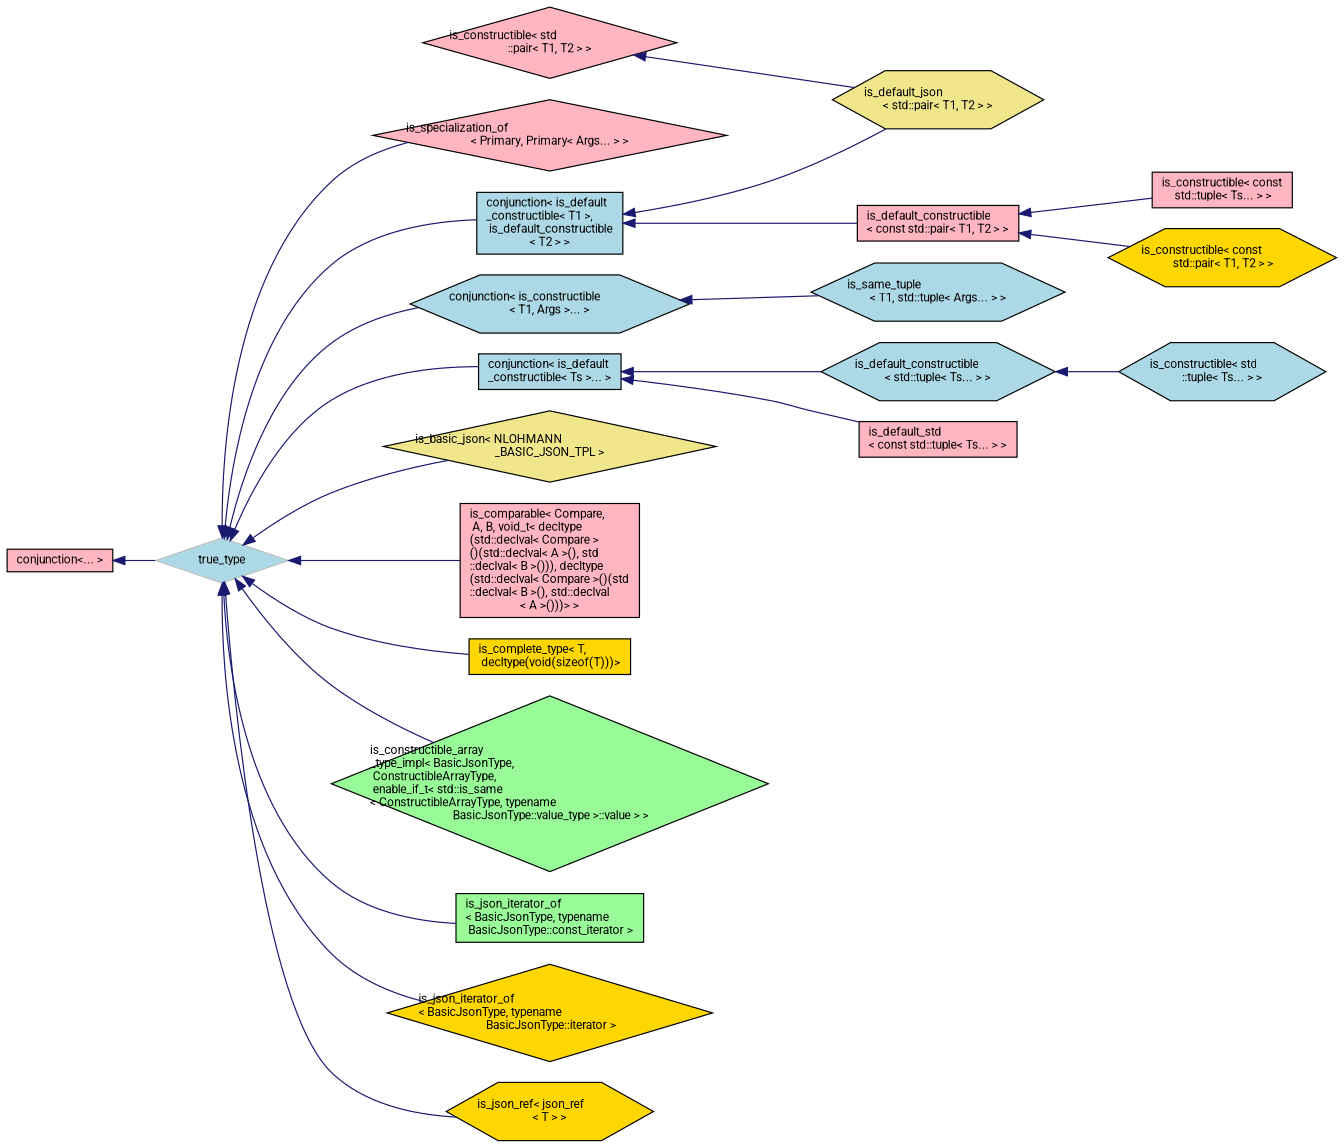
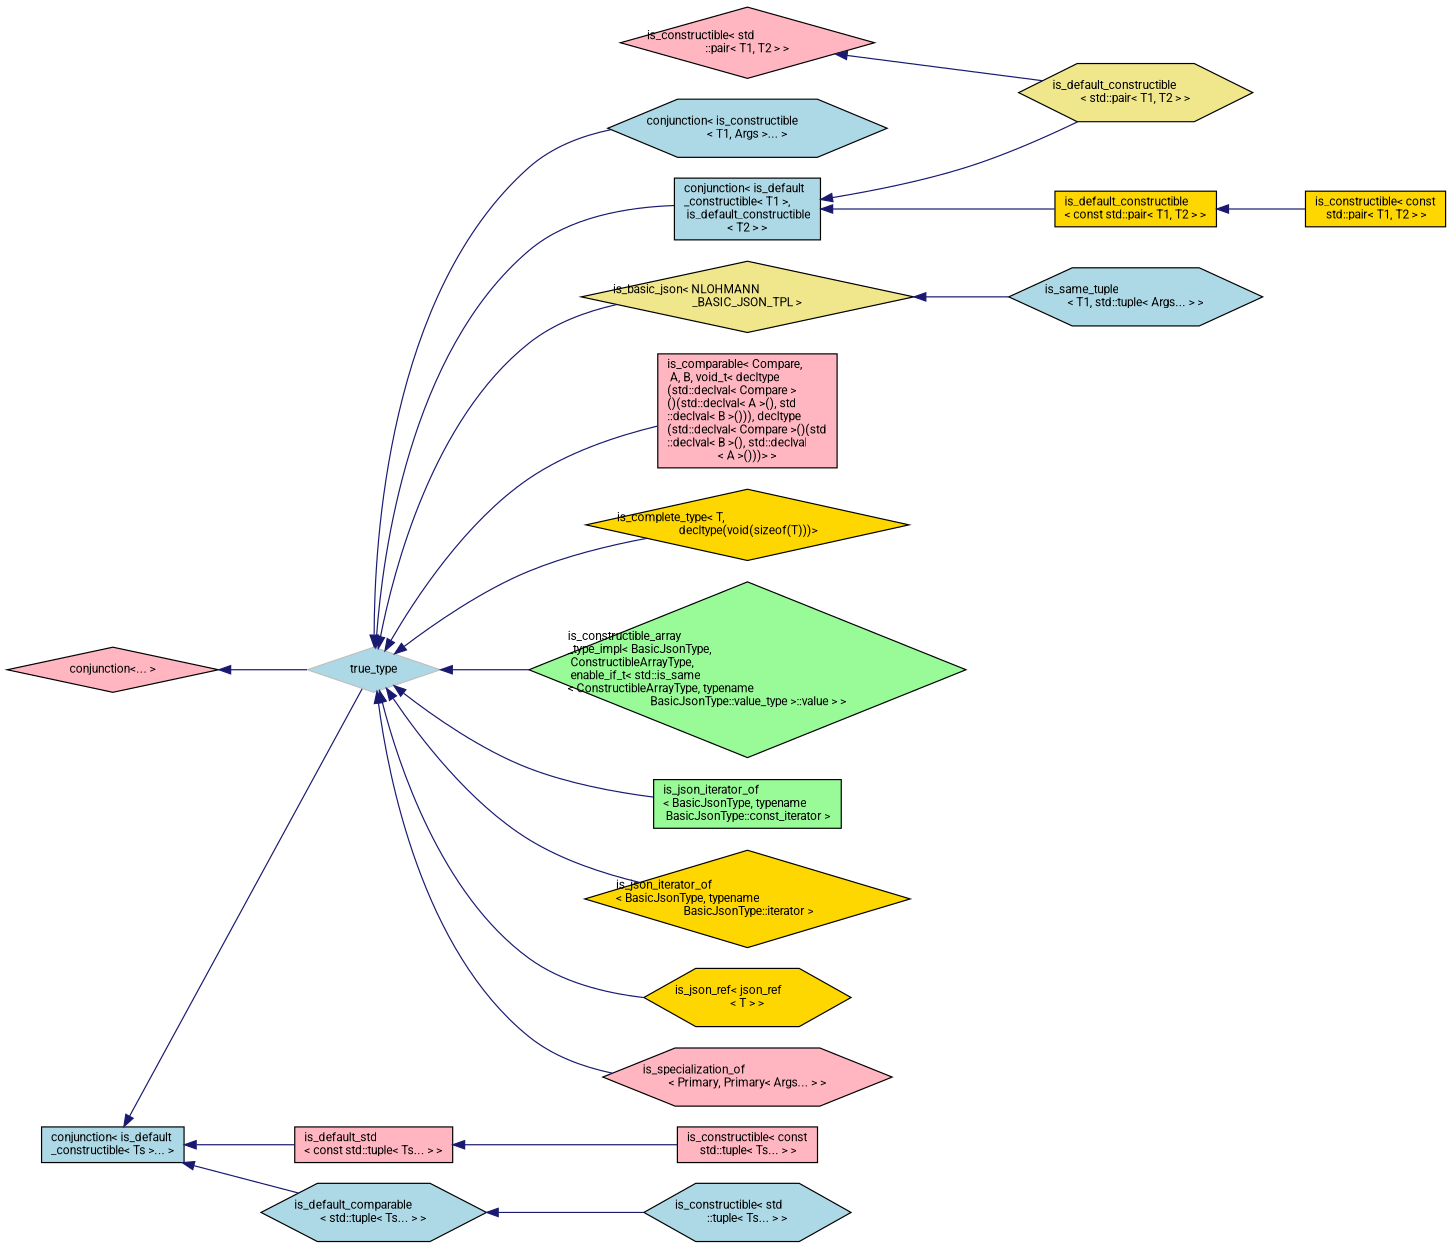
(938, 100) -> (1136, 93)
(550, 135) -> (747, 1077)
(1092, 205) -> (571, 1145)
(938, 223) -> (1136, 209)
(1222, 258) -> (1375, 209)
(755, 298) -> (967, 297)
(938, 372) -> (374, 1212)
(327, 403) -> (246, 902)
(60, 560) -> (113, 670)
(550, 657) -> (747, 525)
